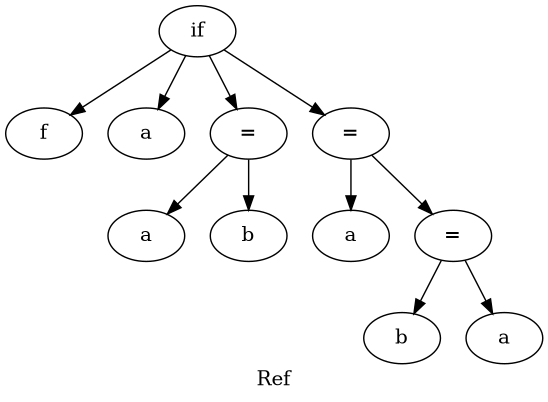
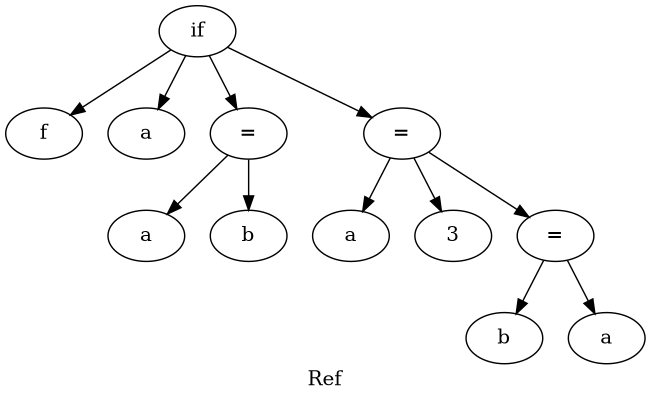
none -> (453, 236)
